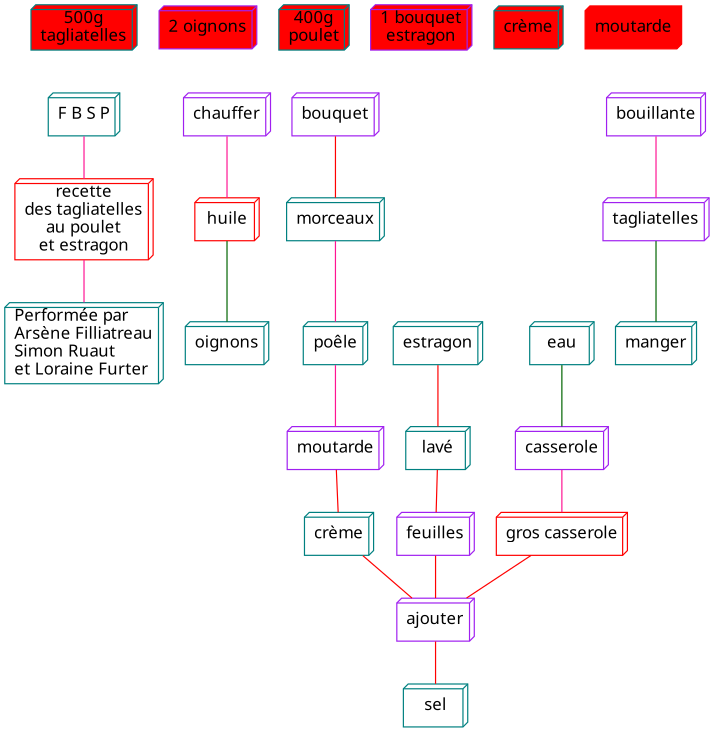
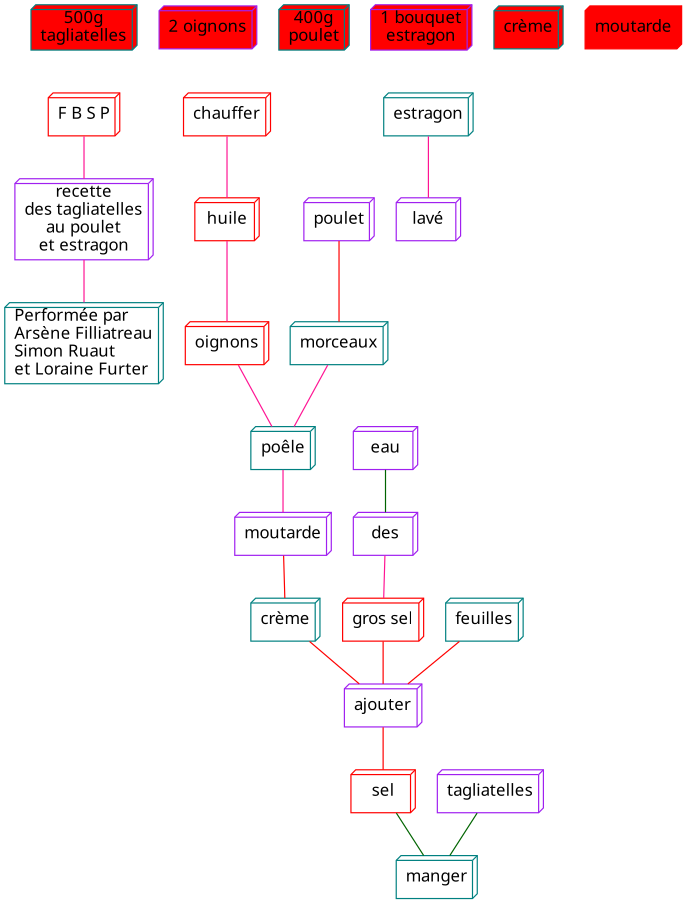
(84, 114) -> (84, 114)
(227, 114) -> (227, 114)
(335, 114) -> (339, 219)
(656, 114) -> none
(84, 219) -> (84, 219)
(227, 281) -> (227, 281)
(227, 343) -> (227, 343)
(562, 343) -> (386, 448)
none -> (255, 396)
(438, 396) -> (428, 167)
(438, 448) -> (428, 219)
(562, 448) -> (386, 534)
(437, 491) -> none
(436, 534) -> (484, 620)
(562, 534) -> (383, 620)
(436, 705) -> (383, 791)
none -> (410, 834)
